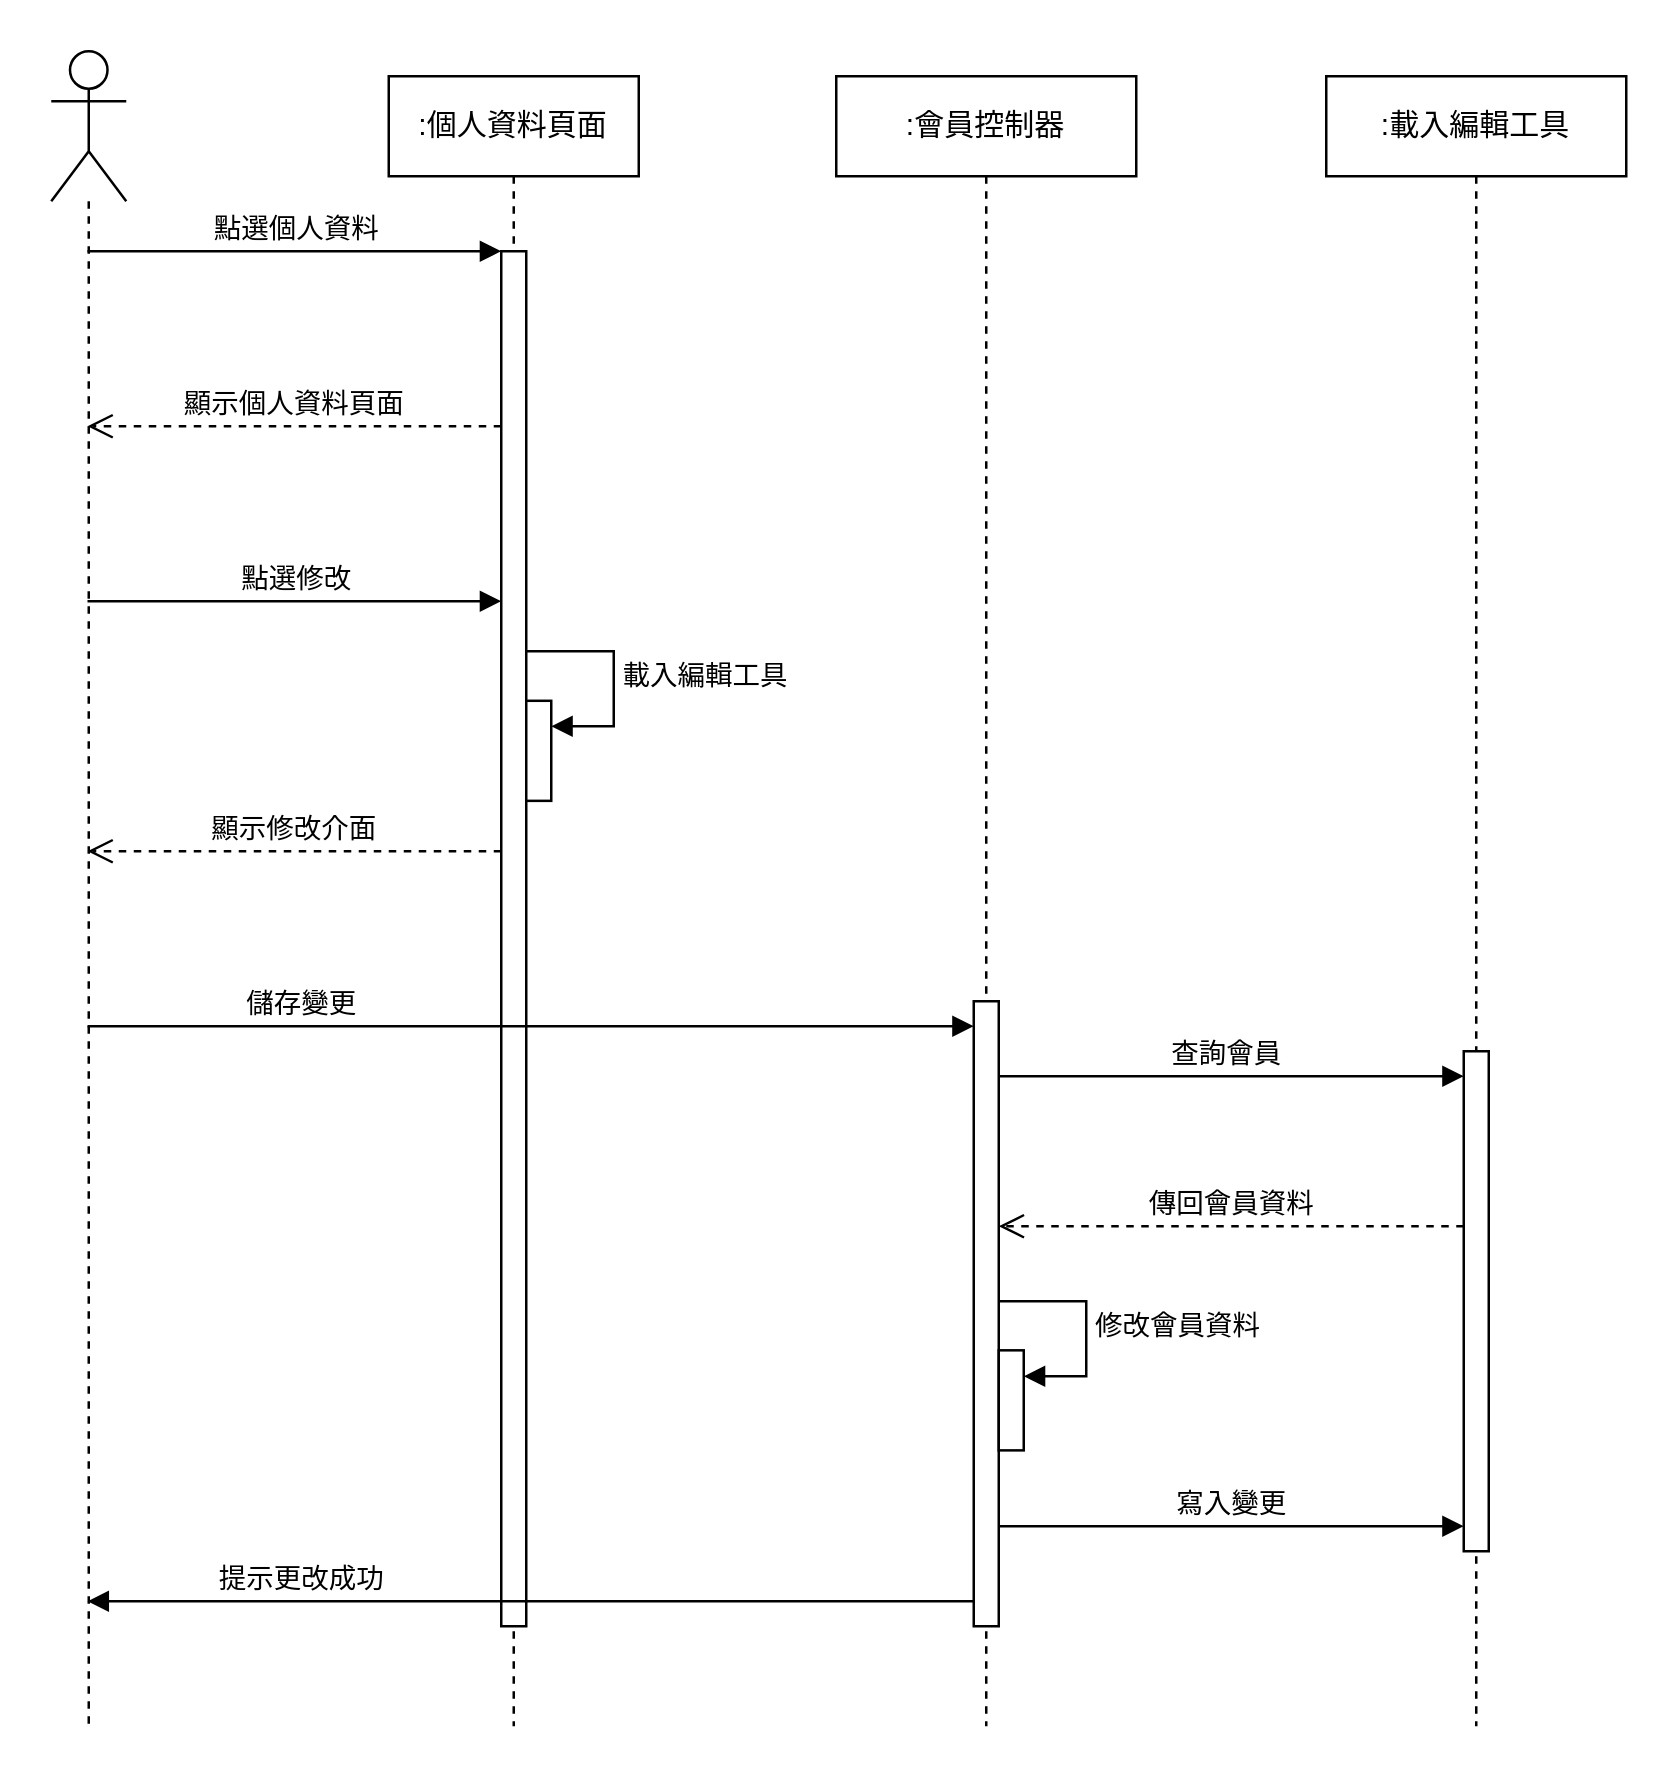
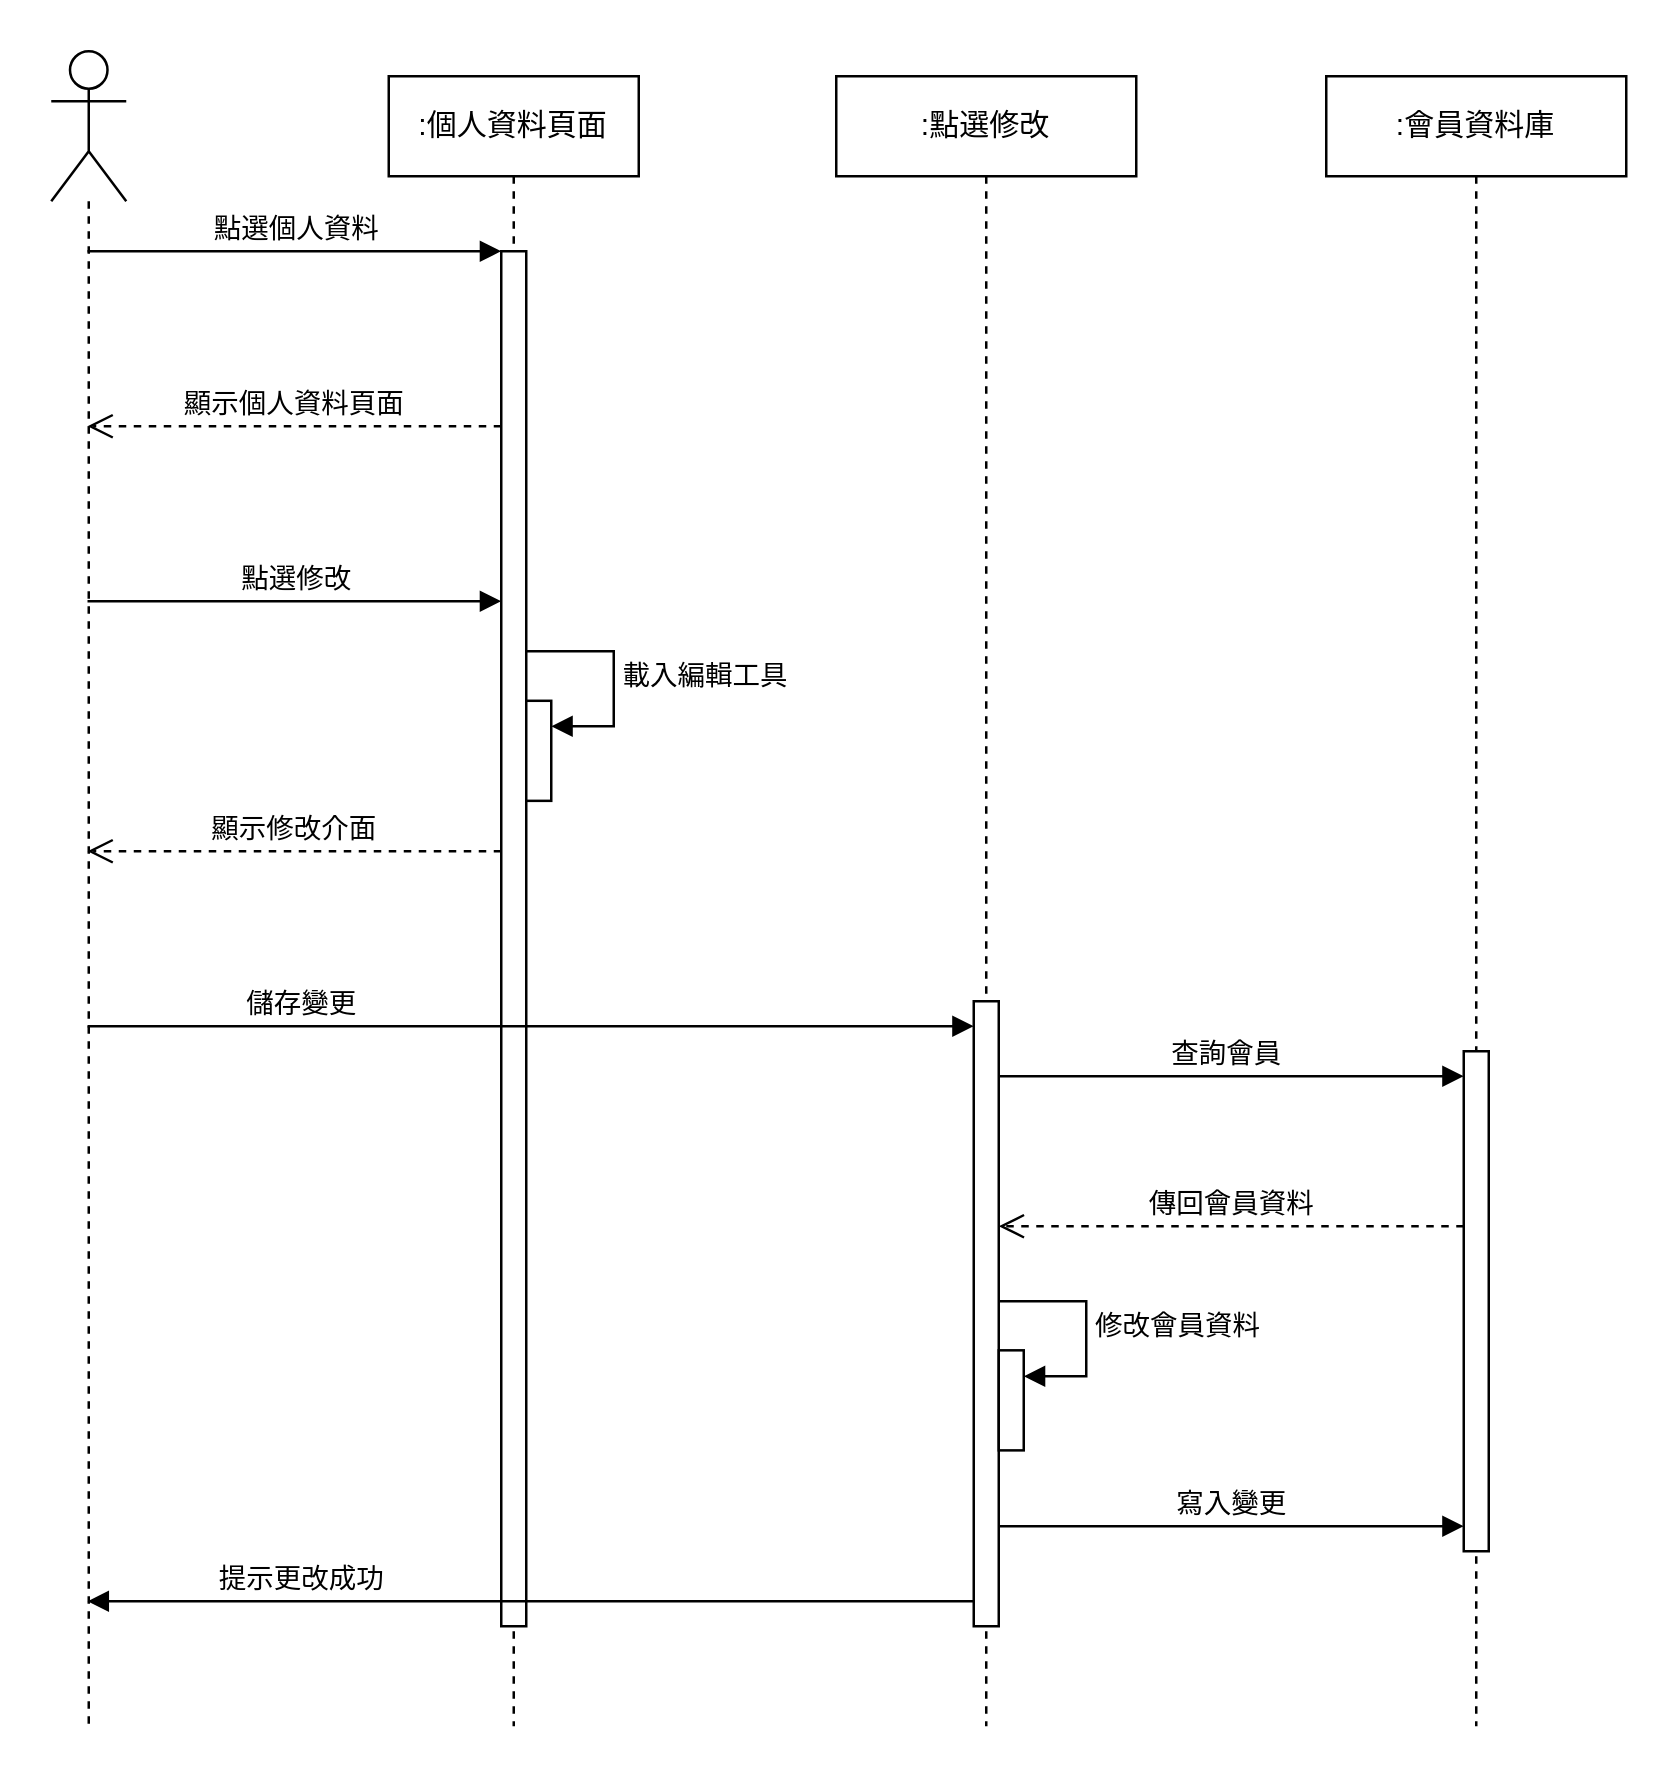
(986, 126) -> (986, 126)
(1476, 126) -> (1476, 126)
